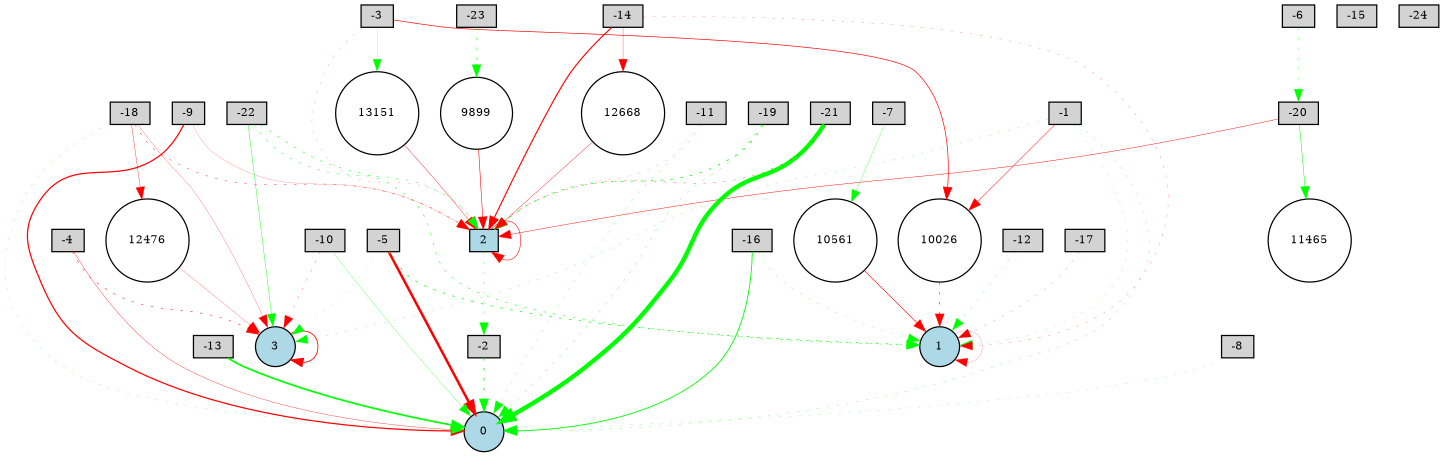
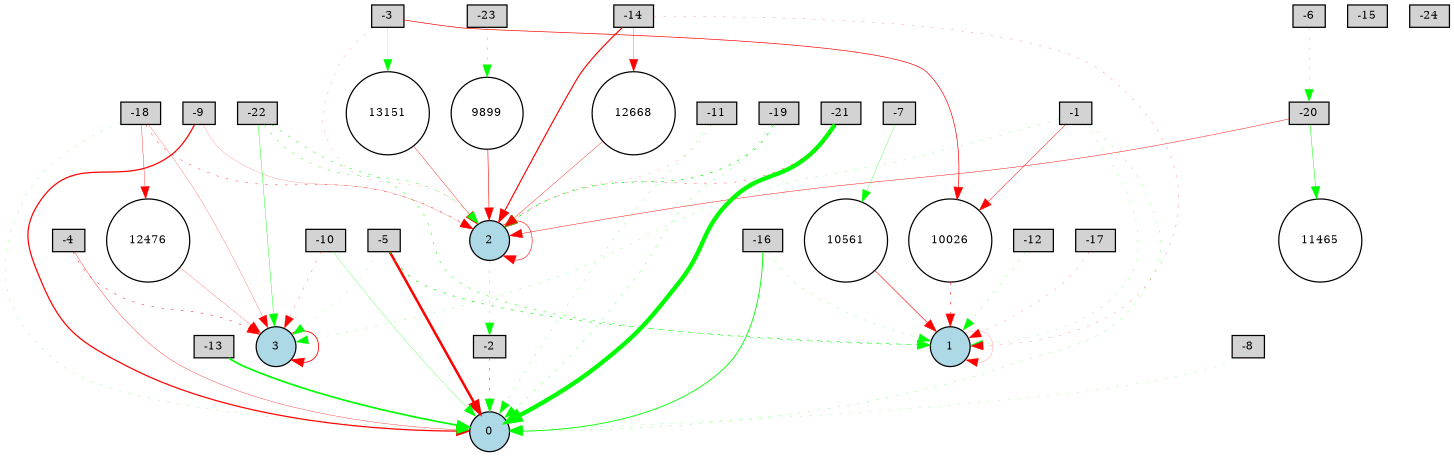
(484, 241) -> (490, 241)
